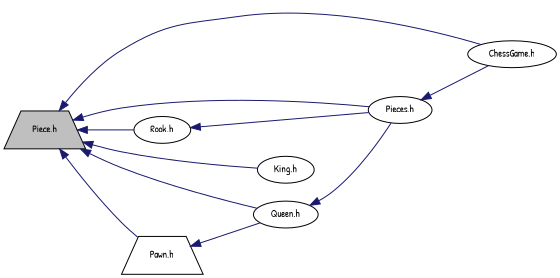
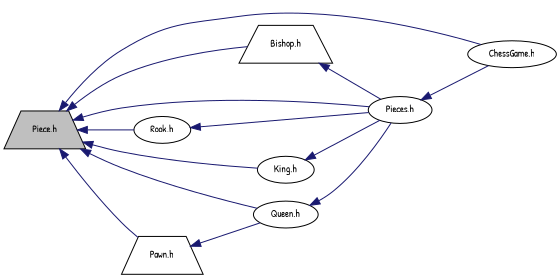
none -> (286, 44)
none -> (347, 138)
